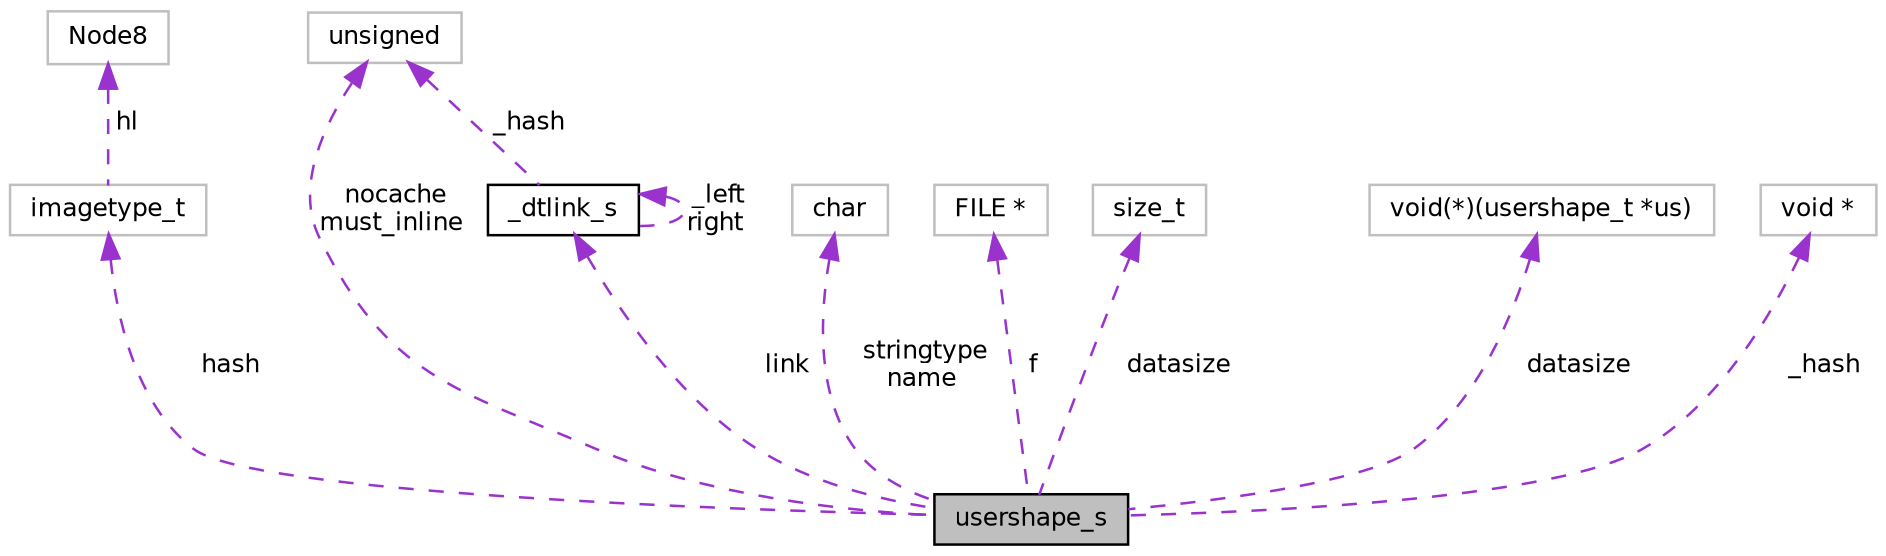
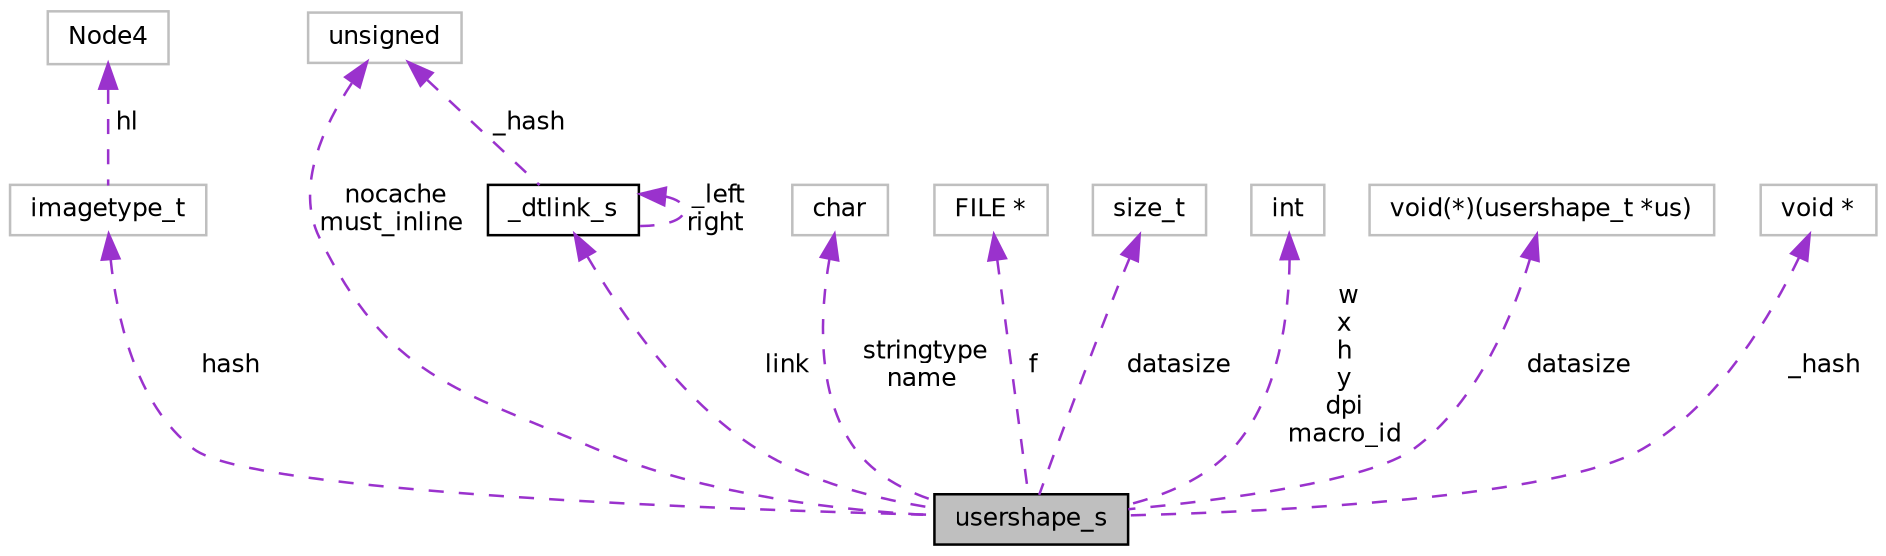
(108, 38) -> (108, 38)
none -> (1288, 210)
